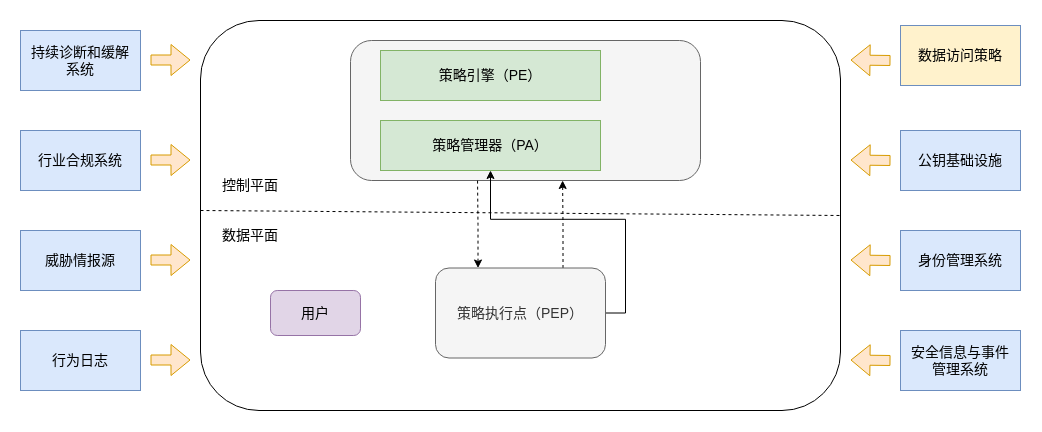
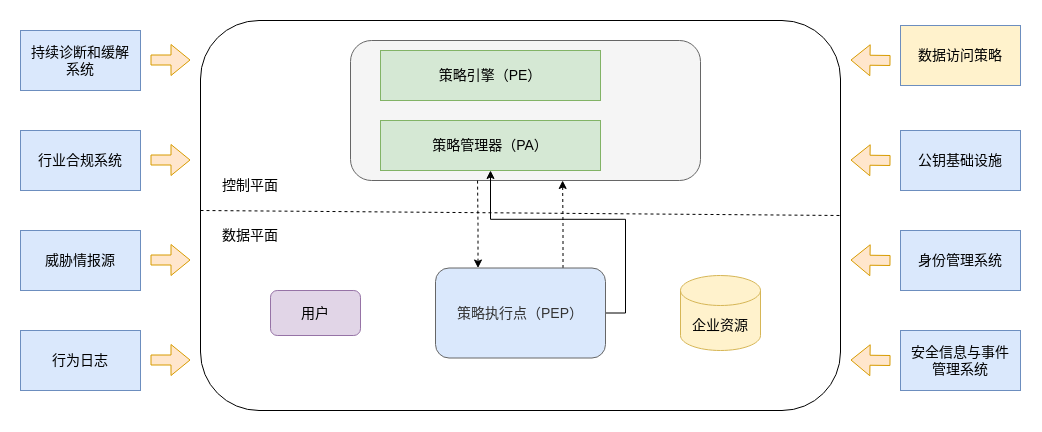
(521, 313) -> (521, 313)
none -> (721, 313)
